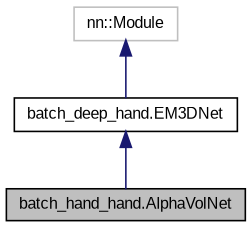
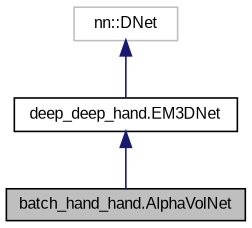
(126, 24) -> (126, 24)
(126, 115) -> (126, 115)
